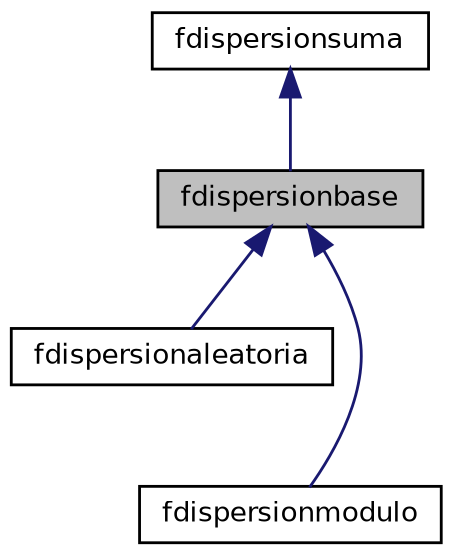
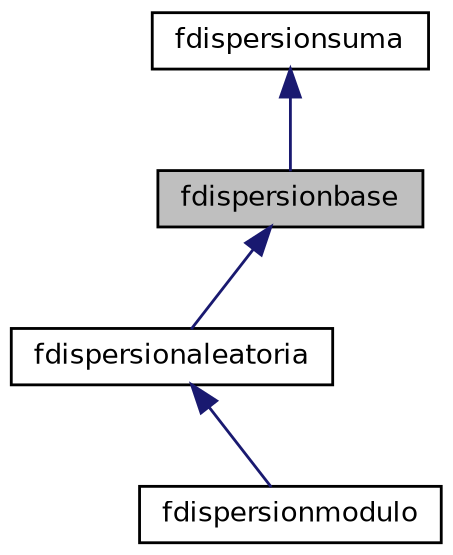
(360, 371) -> (240, 447)
